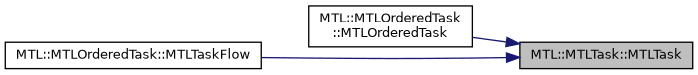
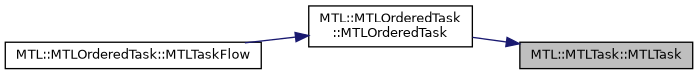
(384, 59) -> (270, 40)
